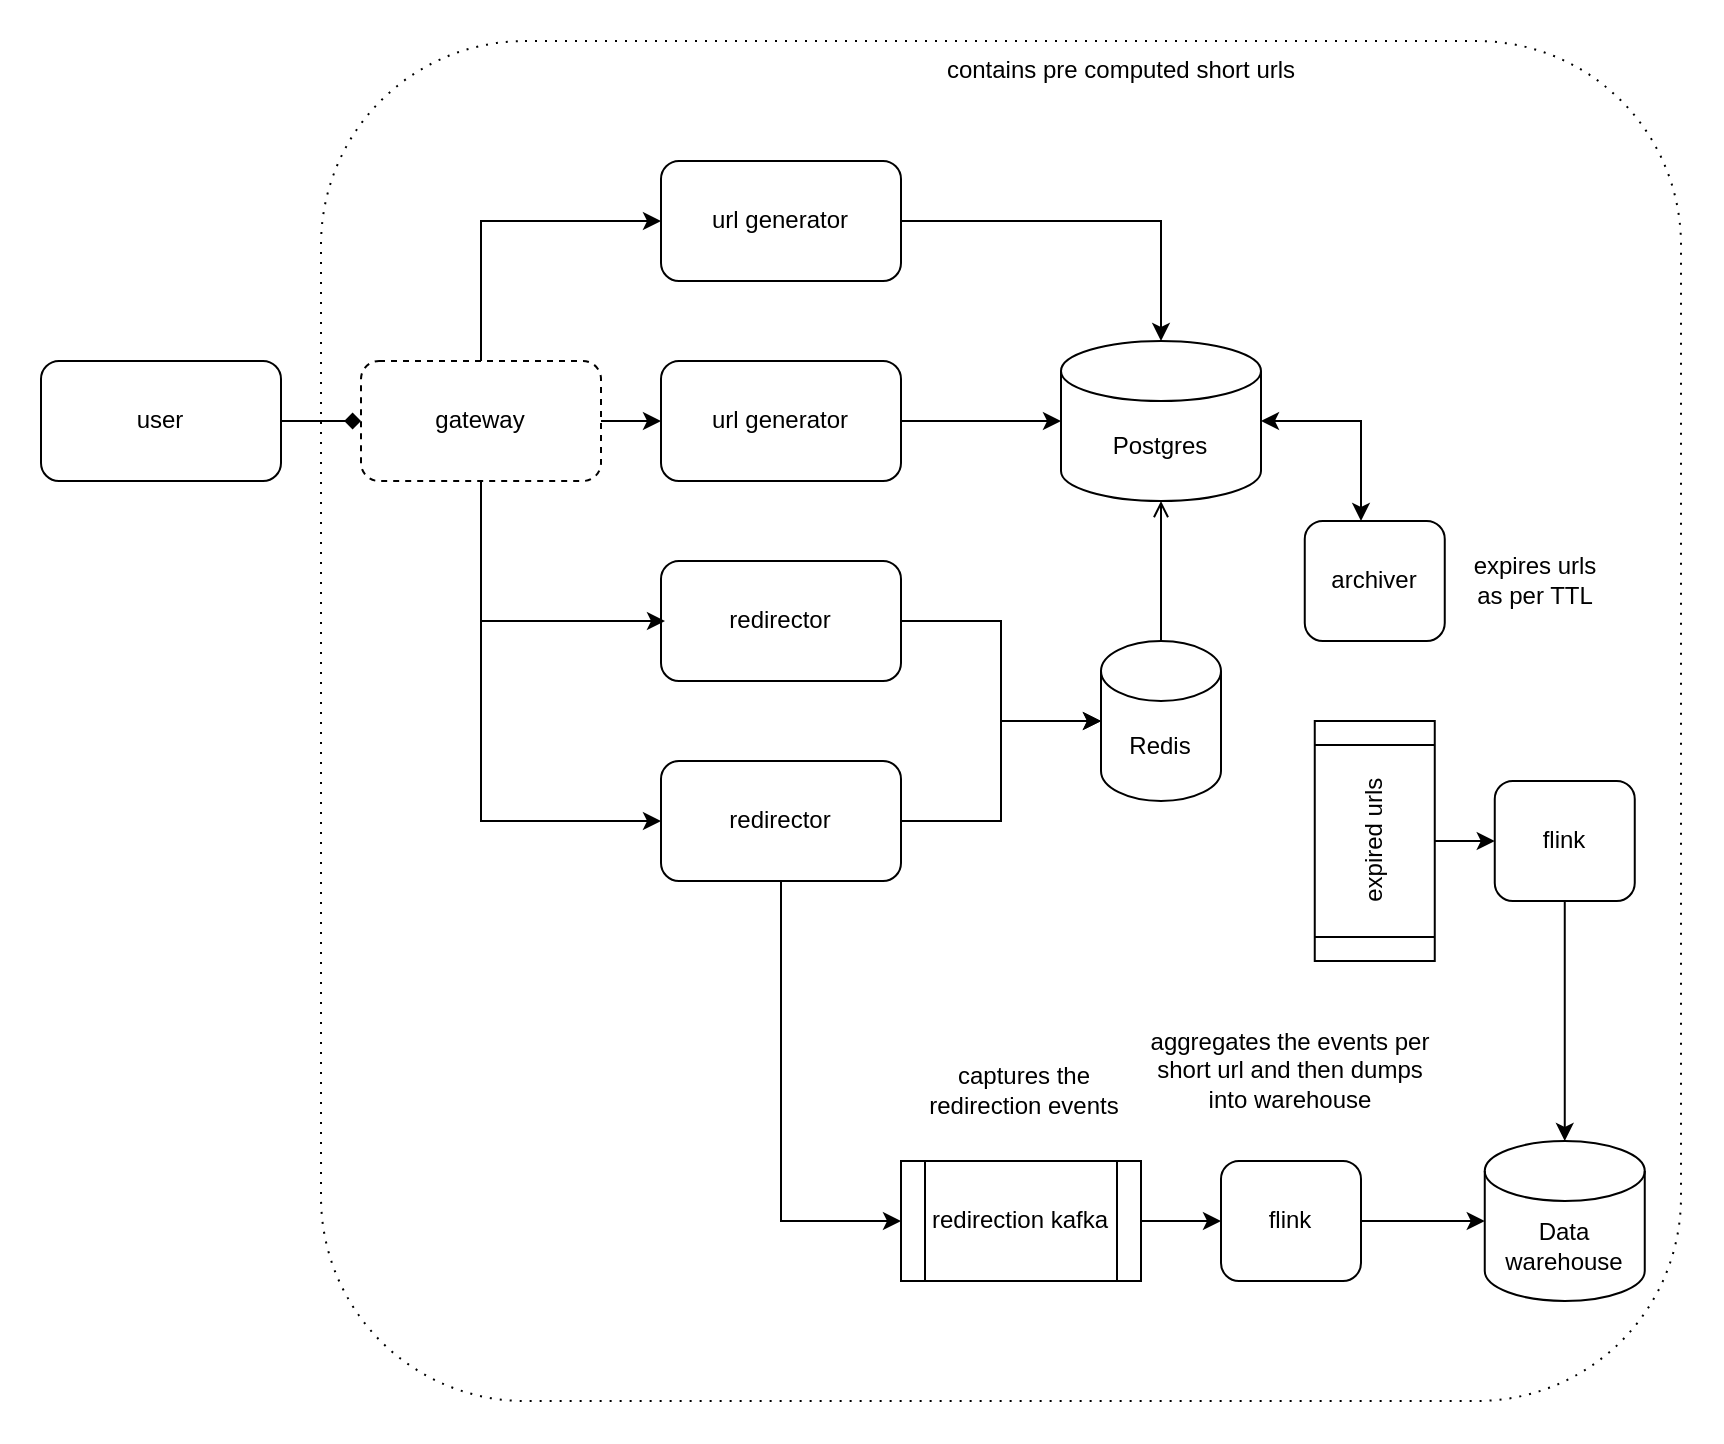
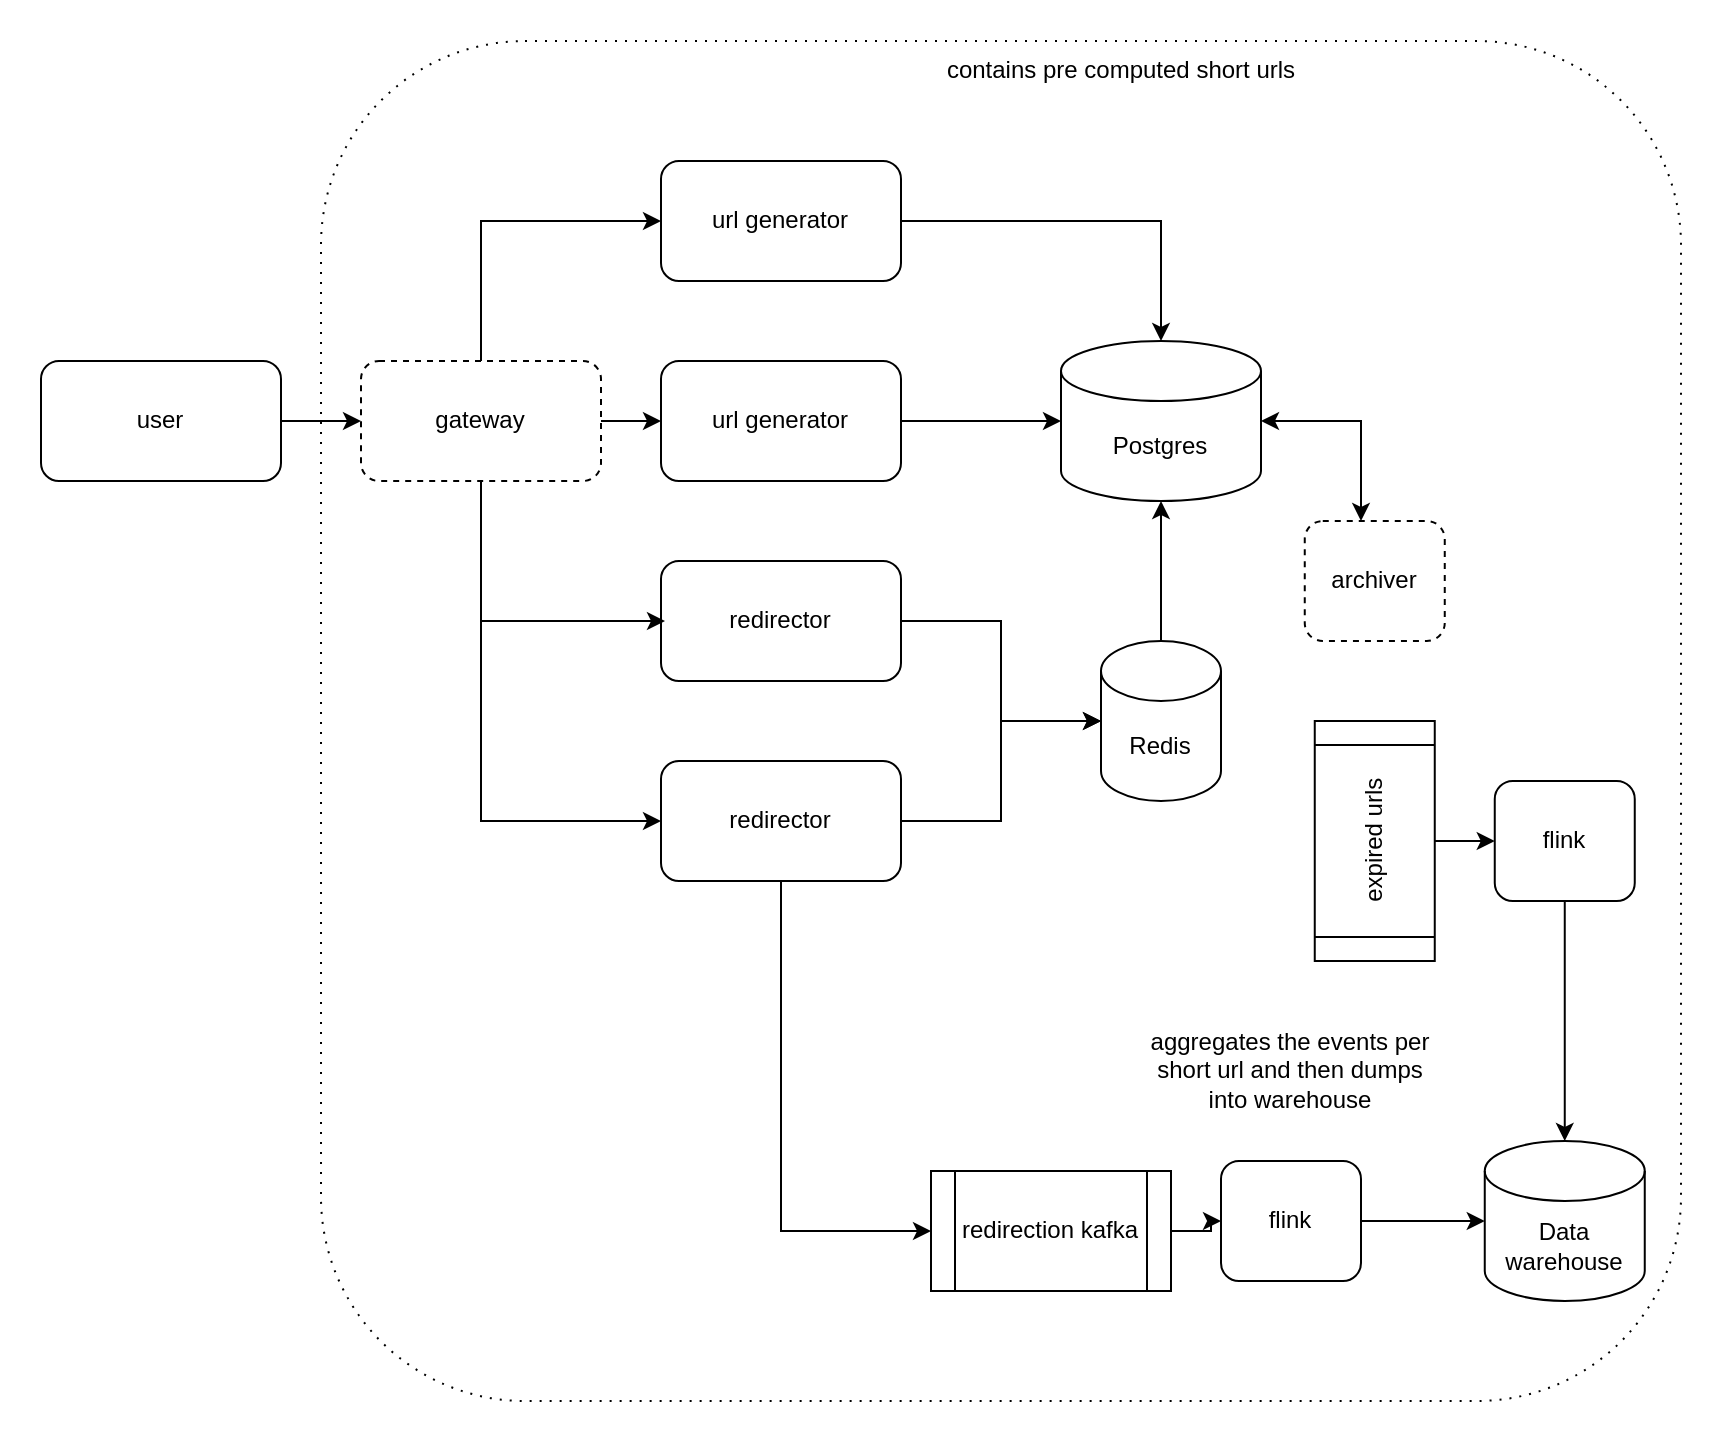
(344, 421) -> (345, 421)
(1161, 512) -> (1161, 516)
(1375, 581) -> (1375, 581)
(1536, 581) -> none
(1024, 1091) -> none
(1021, 1221) -> (1051, 1231)
